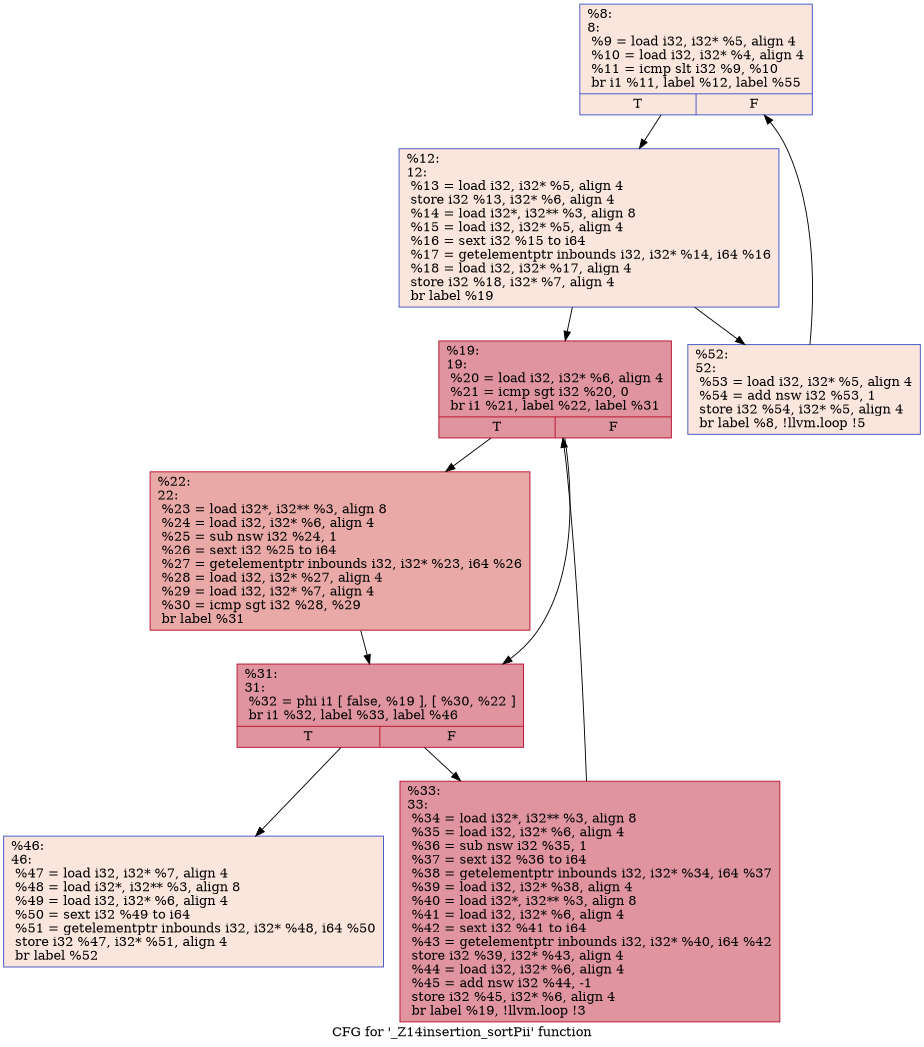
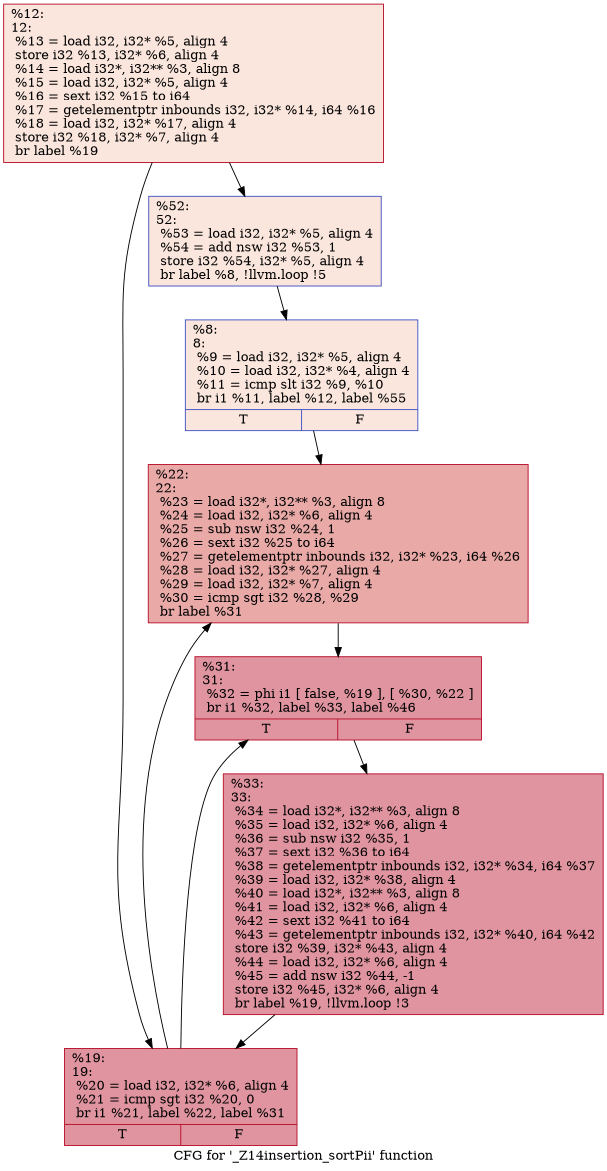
(653, 128) -> (316, 443)
(589, 228) -> (194, 83)
(194, 902) -> none
